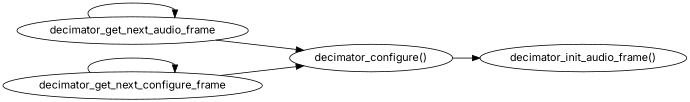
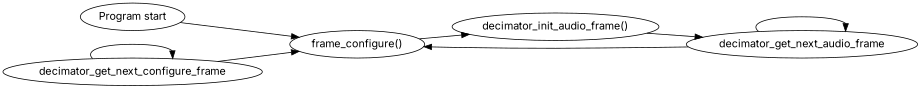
none -> (133, 17)
none -> (671, 35)
(371, 58) -> (357, 44)
